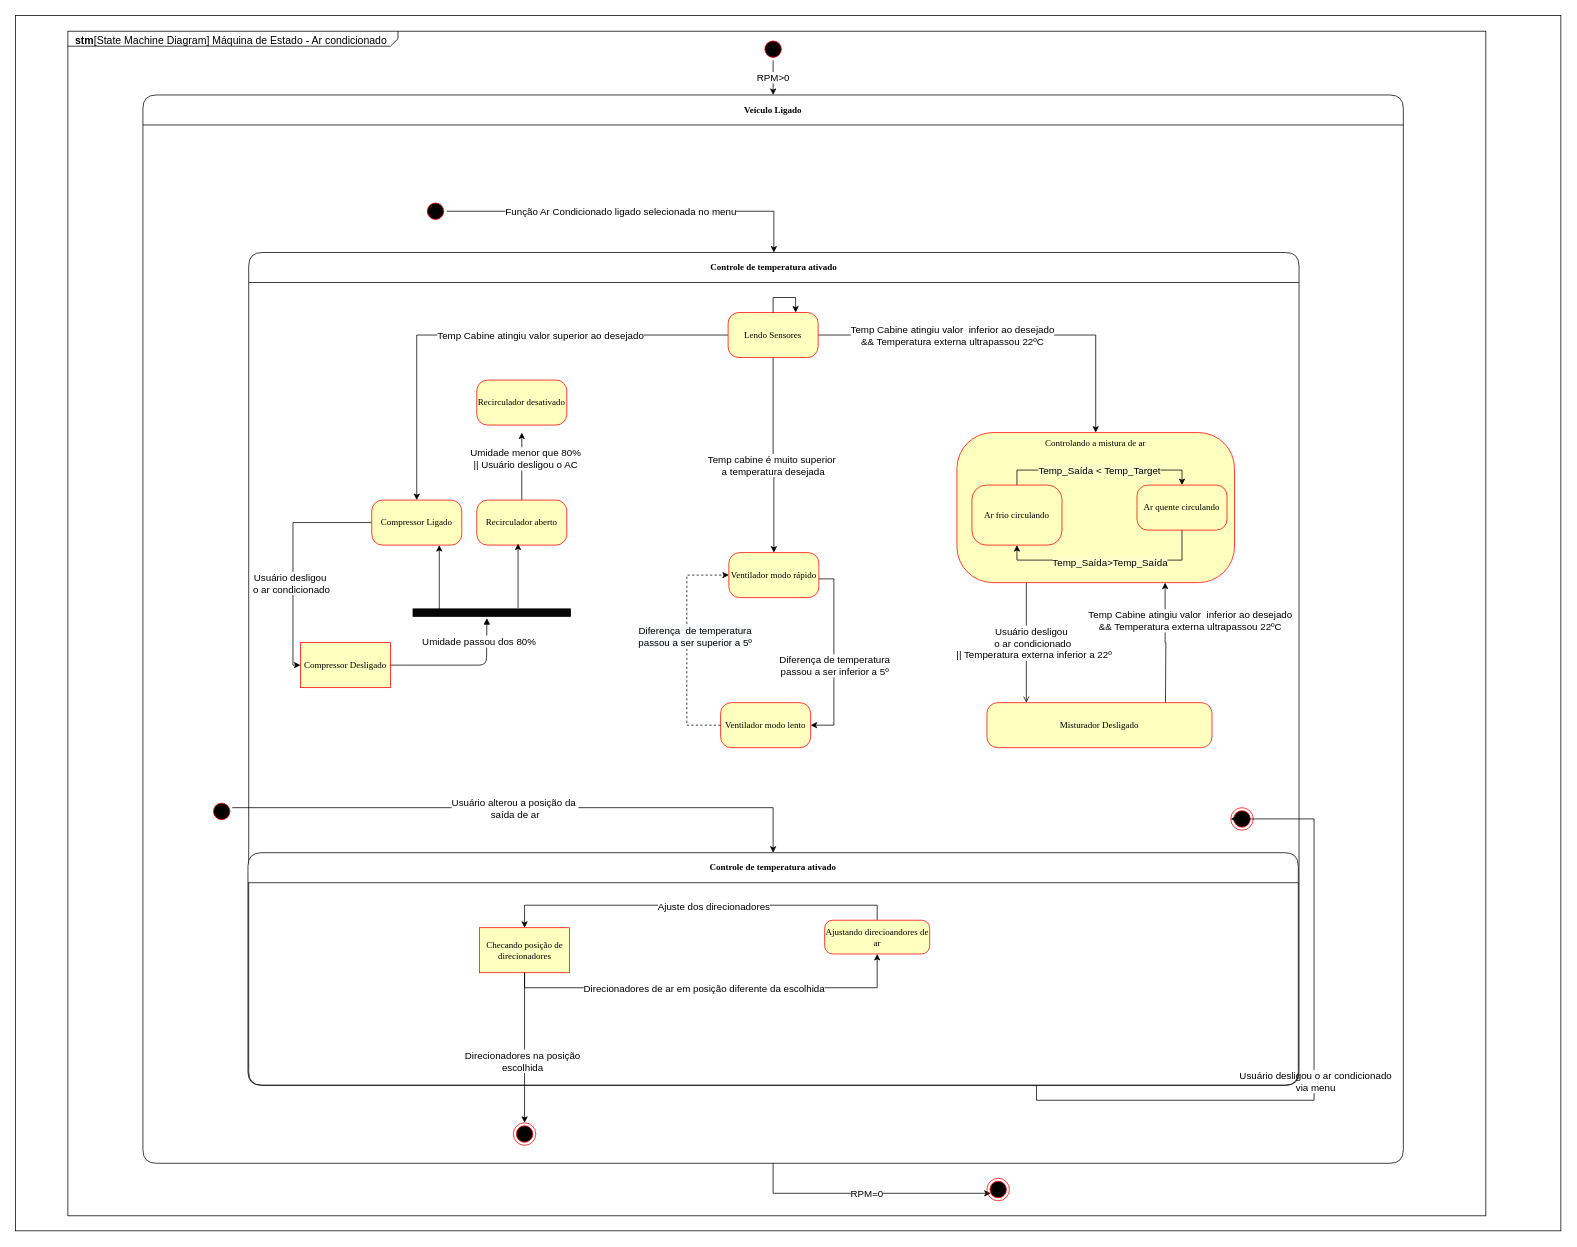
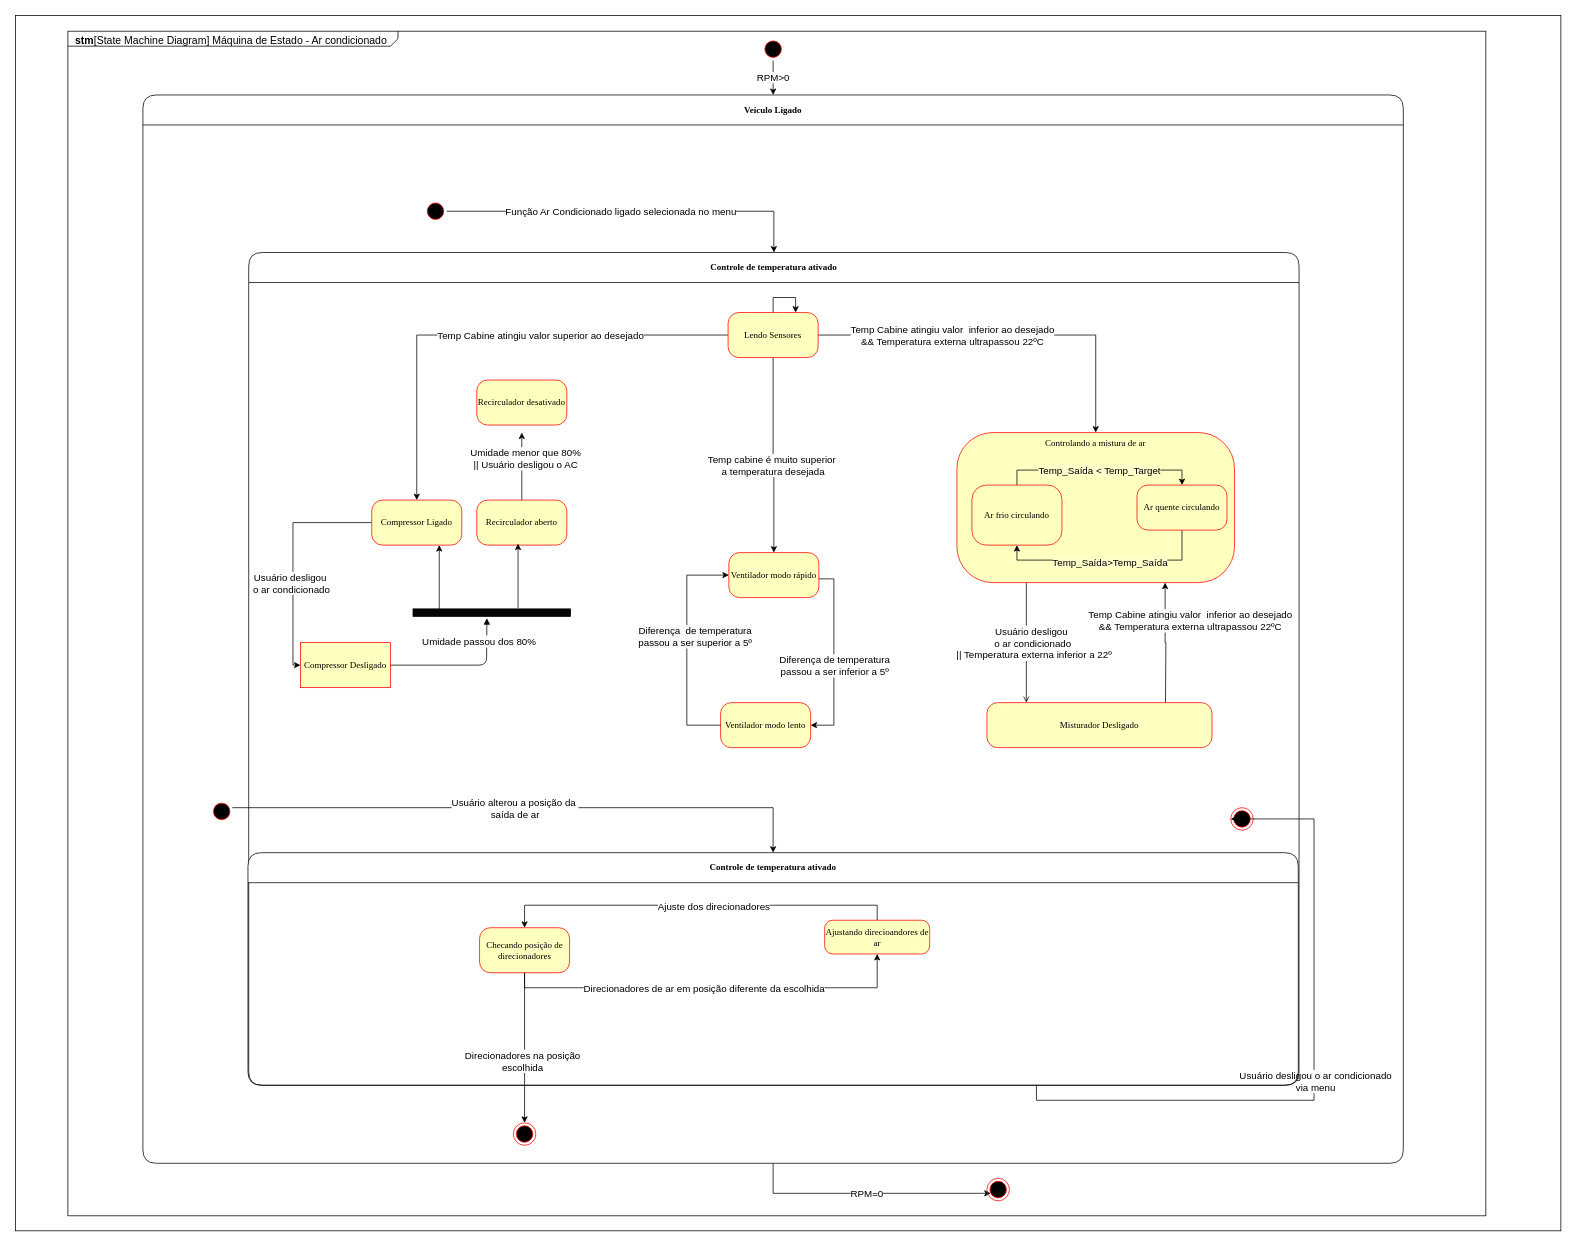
(687, 703) -> (687, 703)
(524, 950) -> (524, 950)
